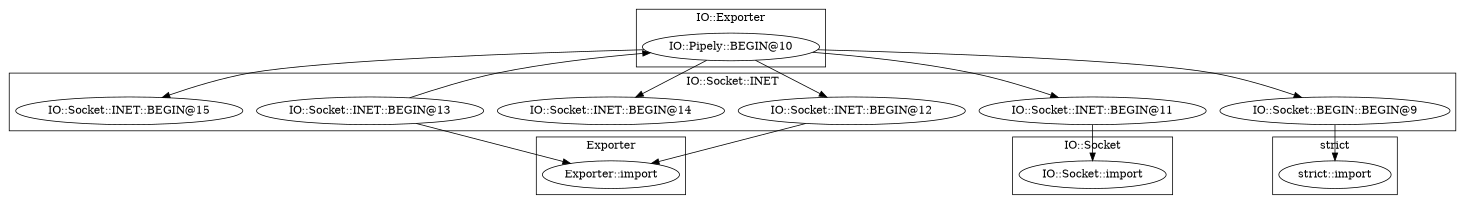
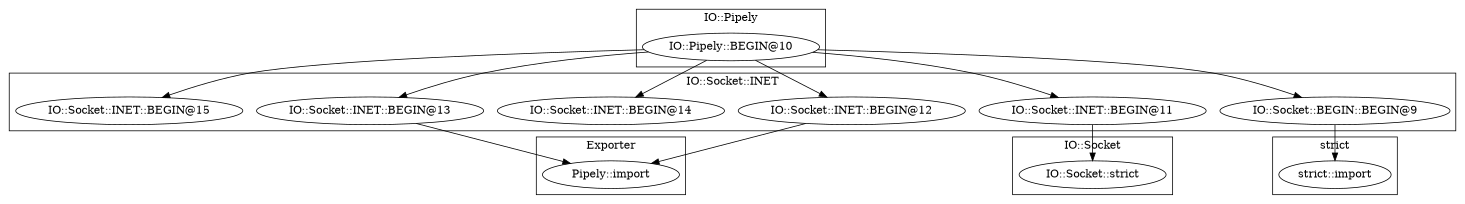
(731, 18) -> (731, 18)
(525, 68) -> (526, 65)
(611, 175) -> (611, 175)
(1093, 175) -> (1093, 175)
